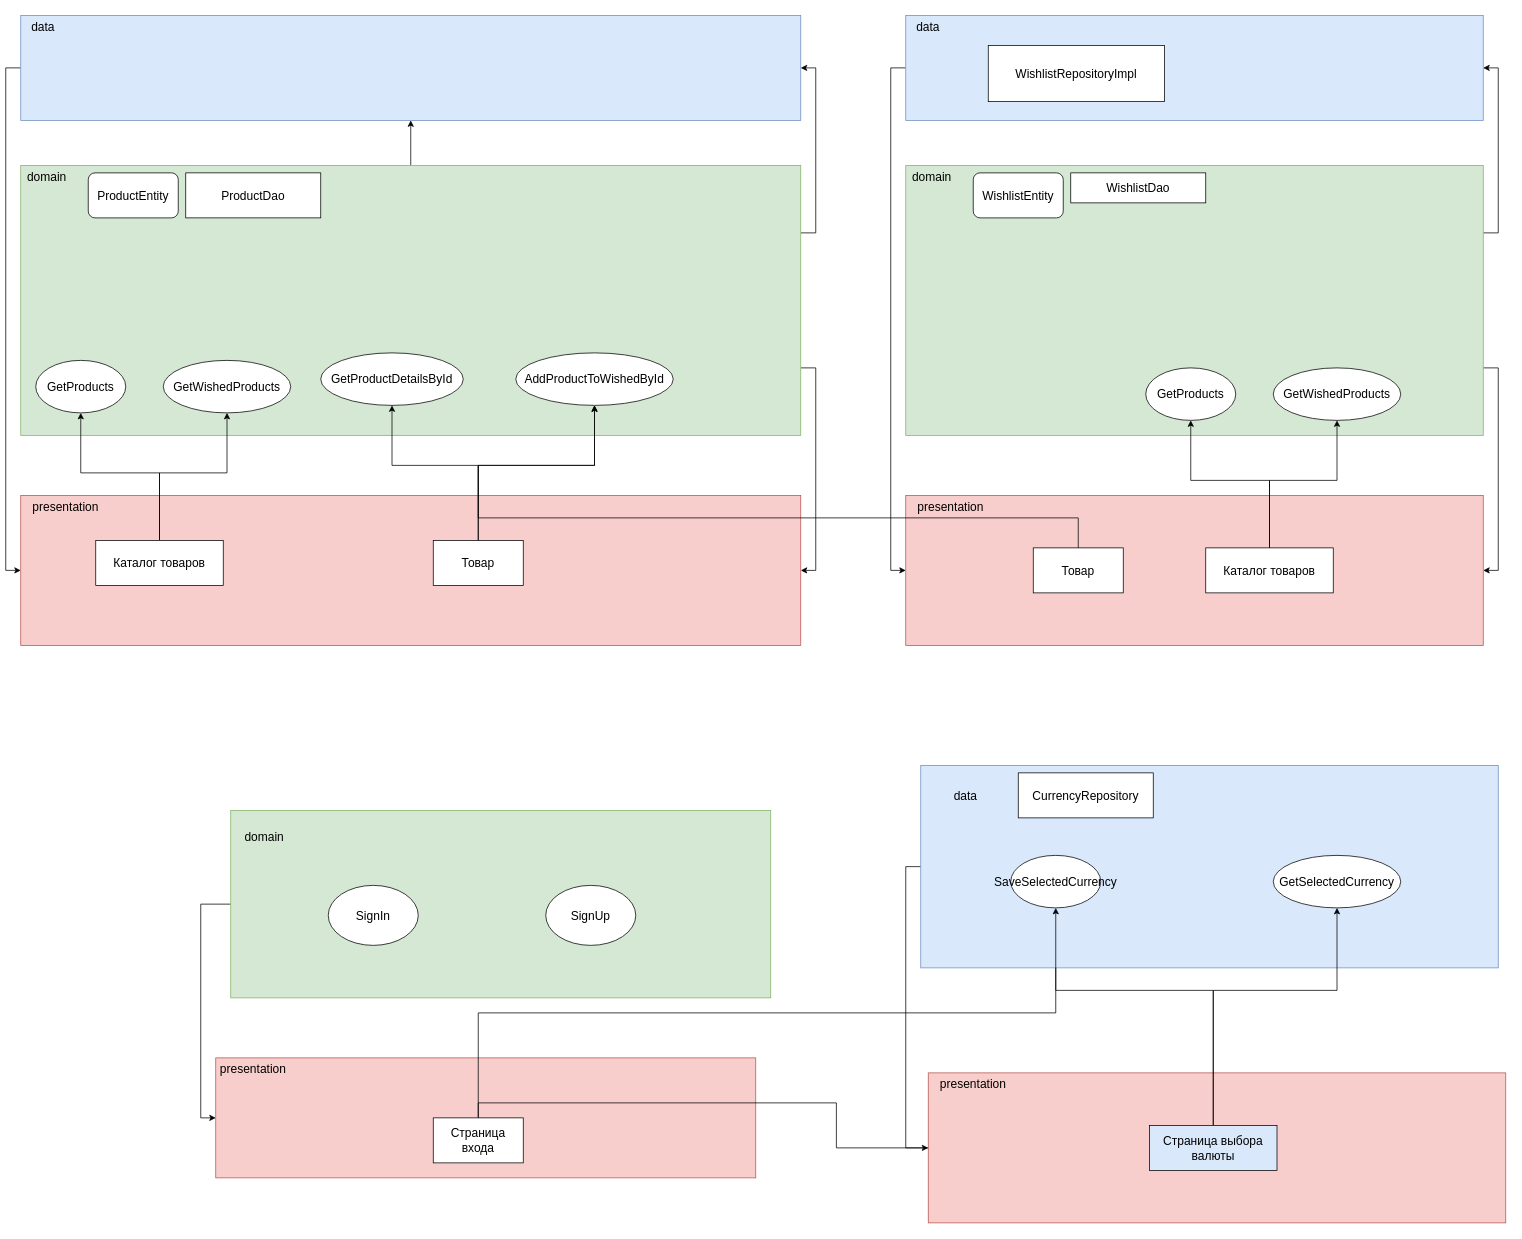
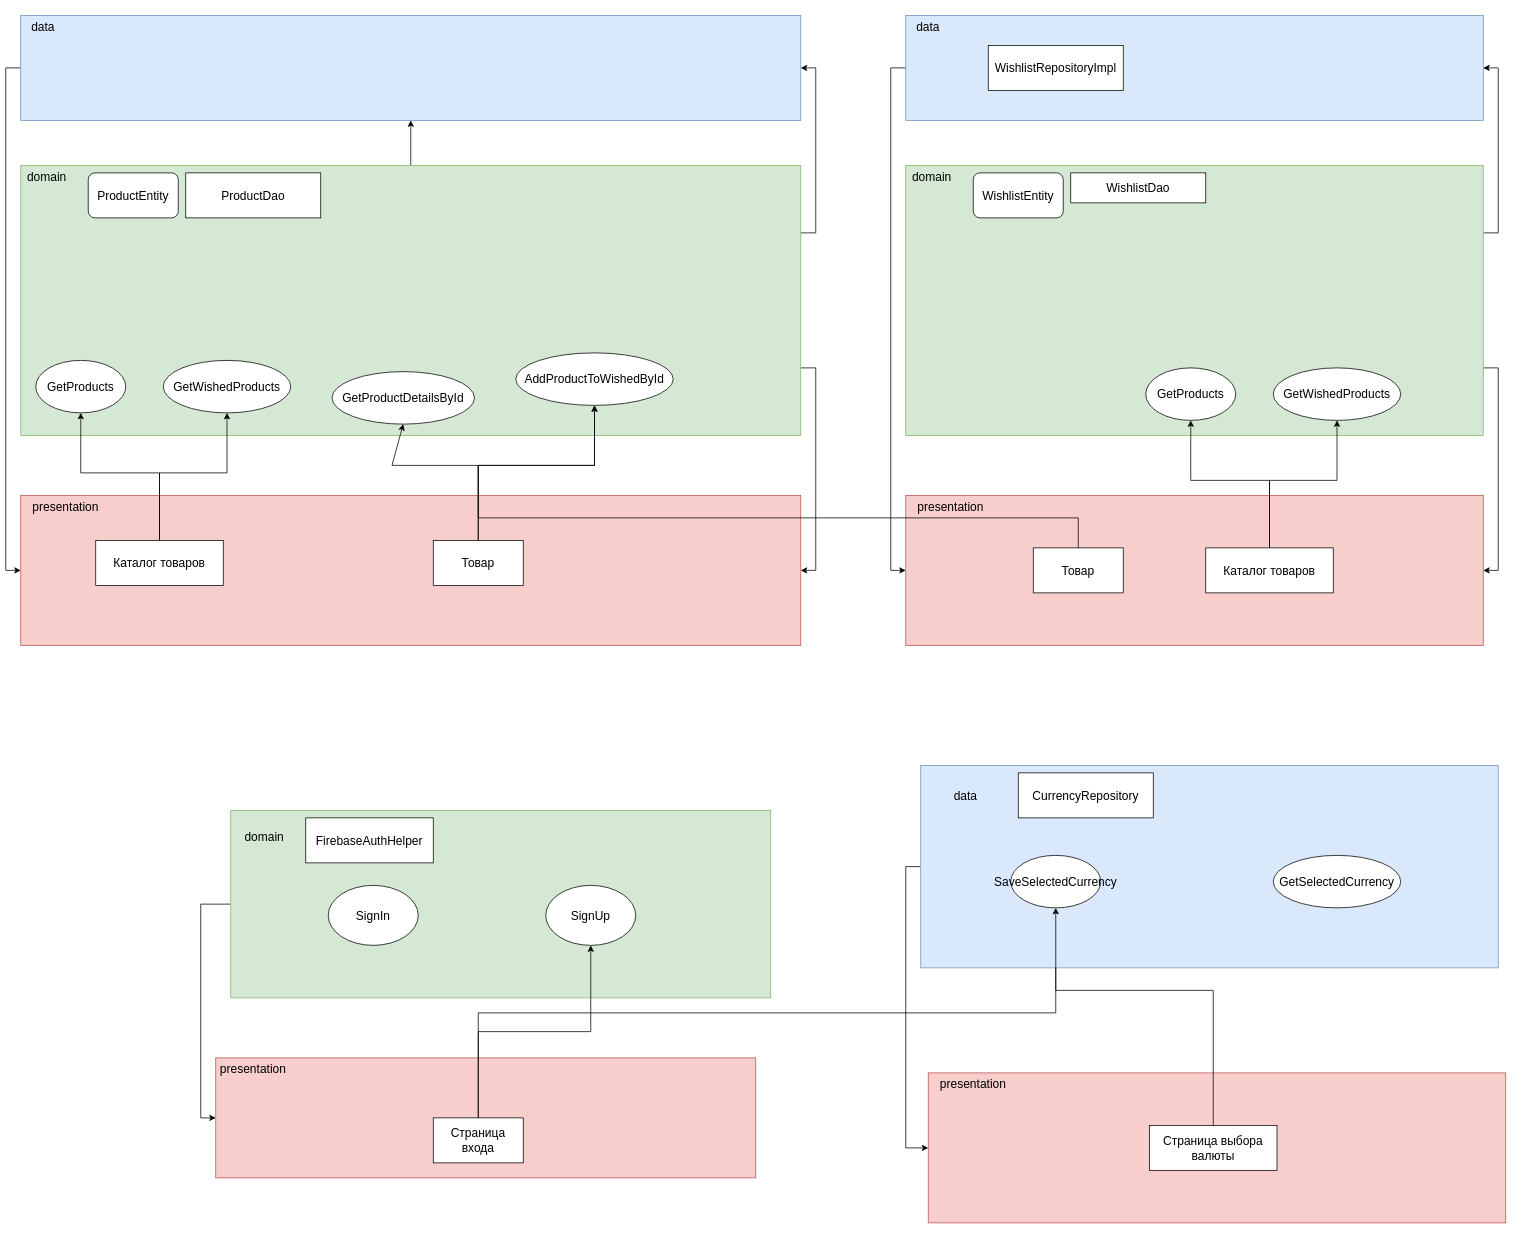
(1076, 74) -> (1056, 68)
(392, 379) -> (403, 398)
none -> (369, 840)
(1277, 990) -> none
(714, 1103) -> (576, 1032)
(1213, 1148) -> (1213, 1148)
